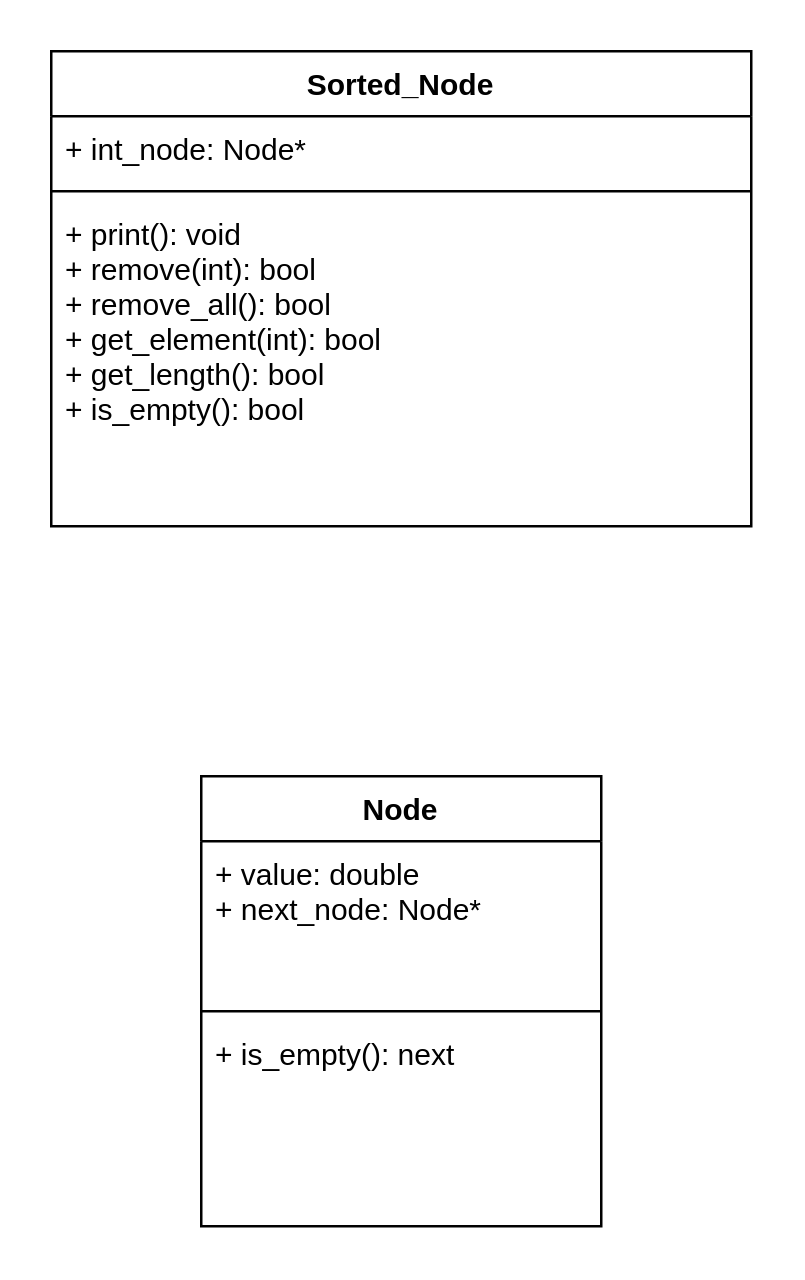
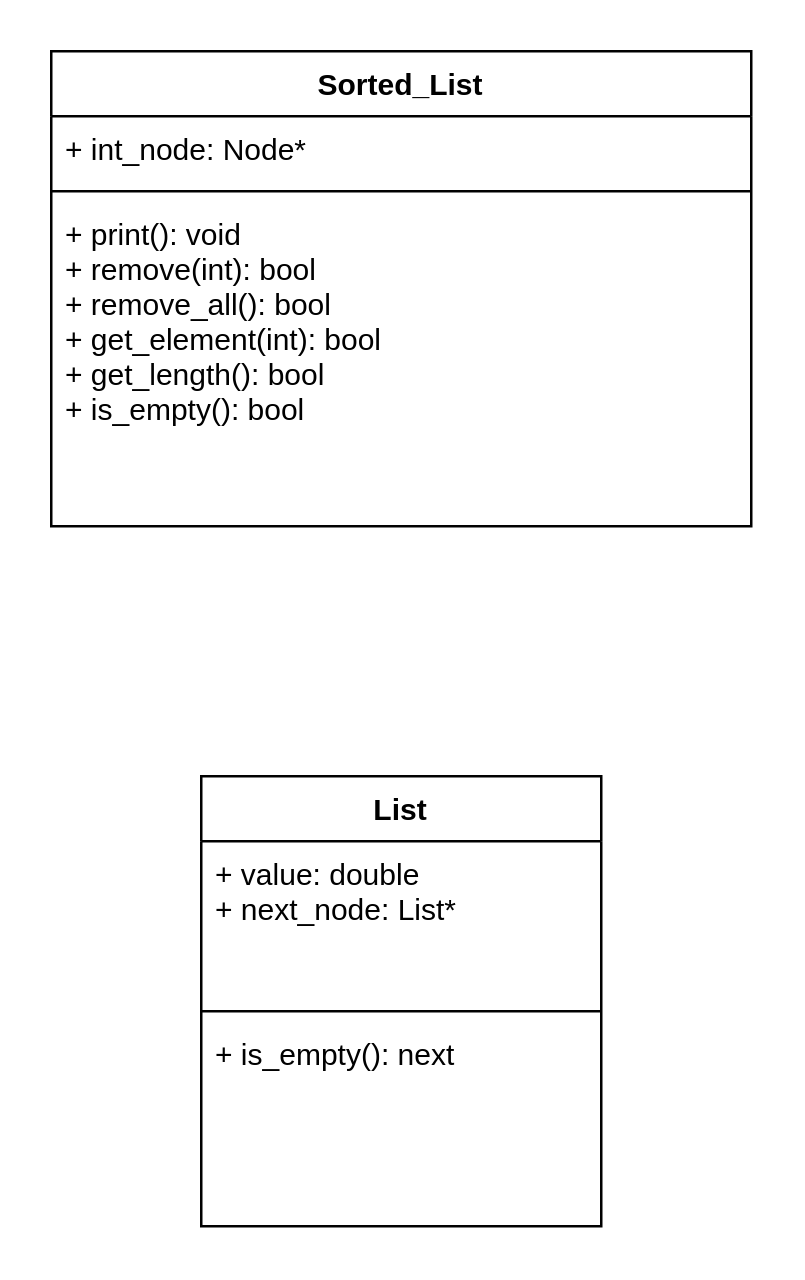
(400, 85) -> (400, 85)
(400, 810) -> (400, 810)
(322, 875) -> (322, 875)
